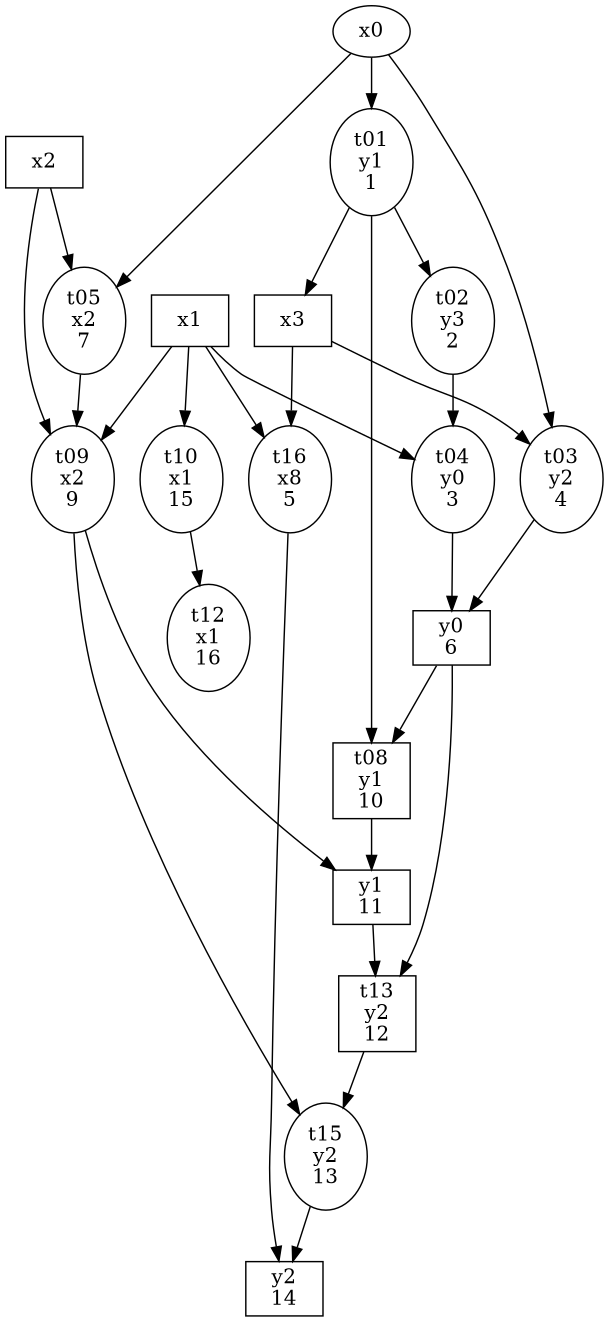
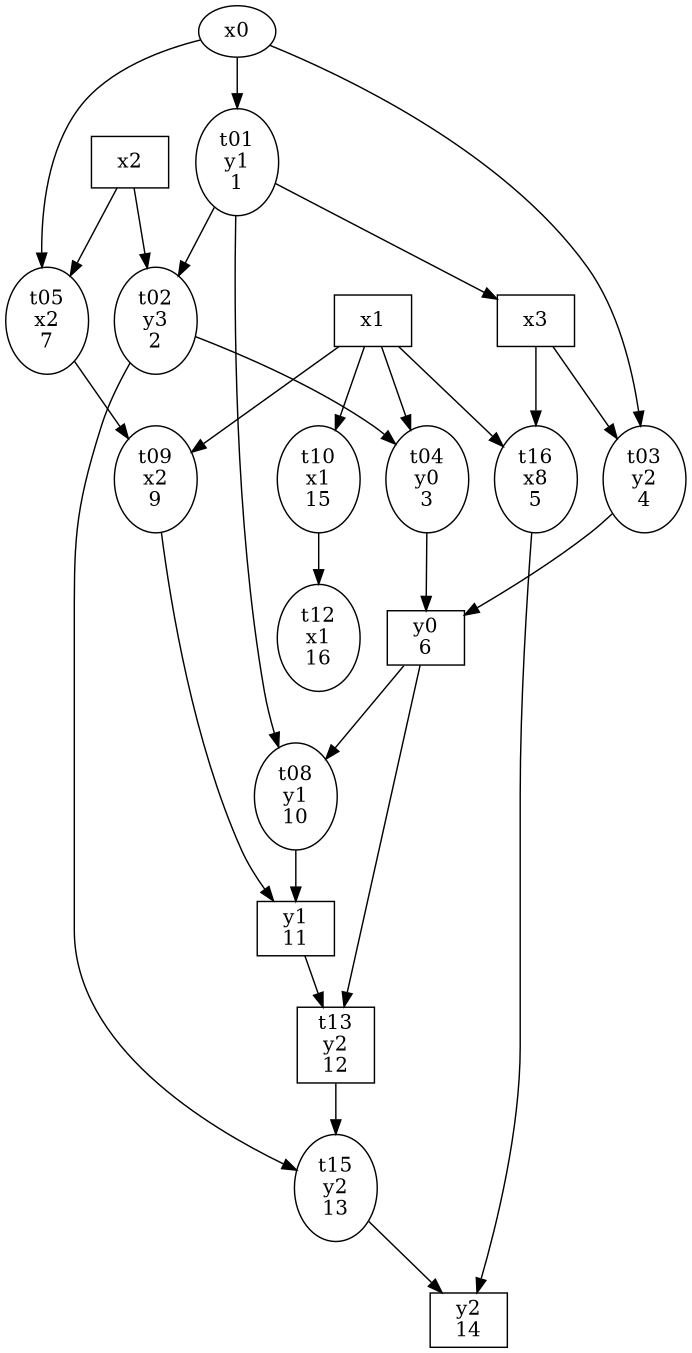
(25, 306) -> (140, 221)
(372, 781) -> (296, 796)
(149, 830) -> (74, 807)
